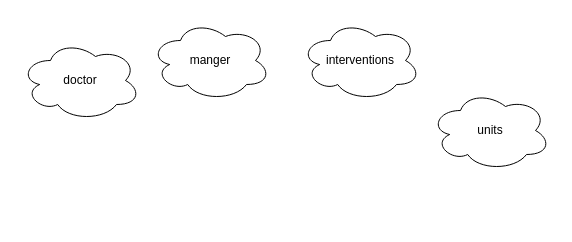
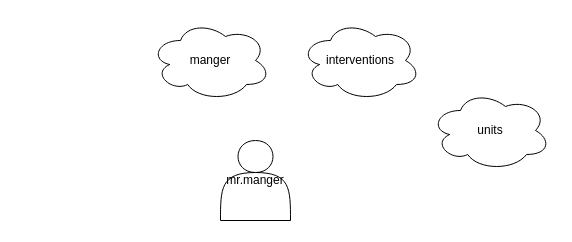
(81, 81) -> none
none -> (256, 181)
